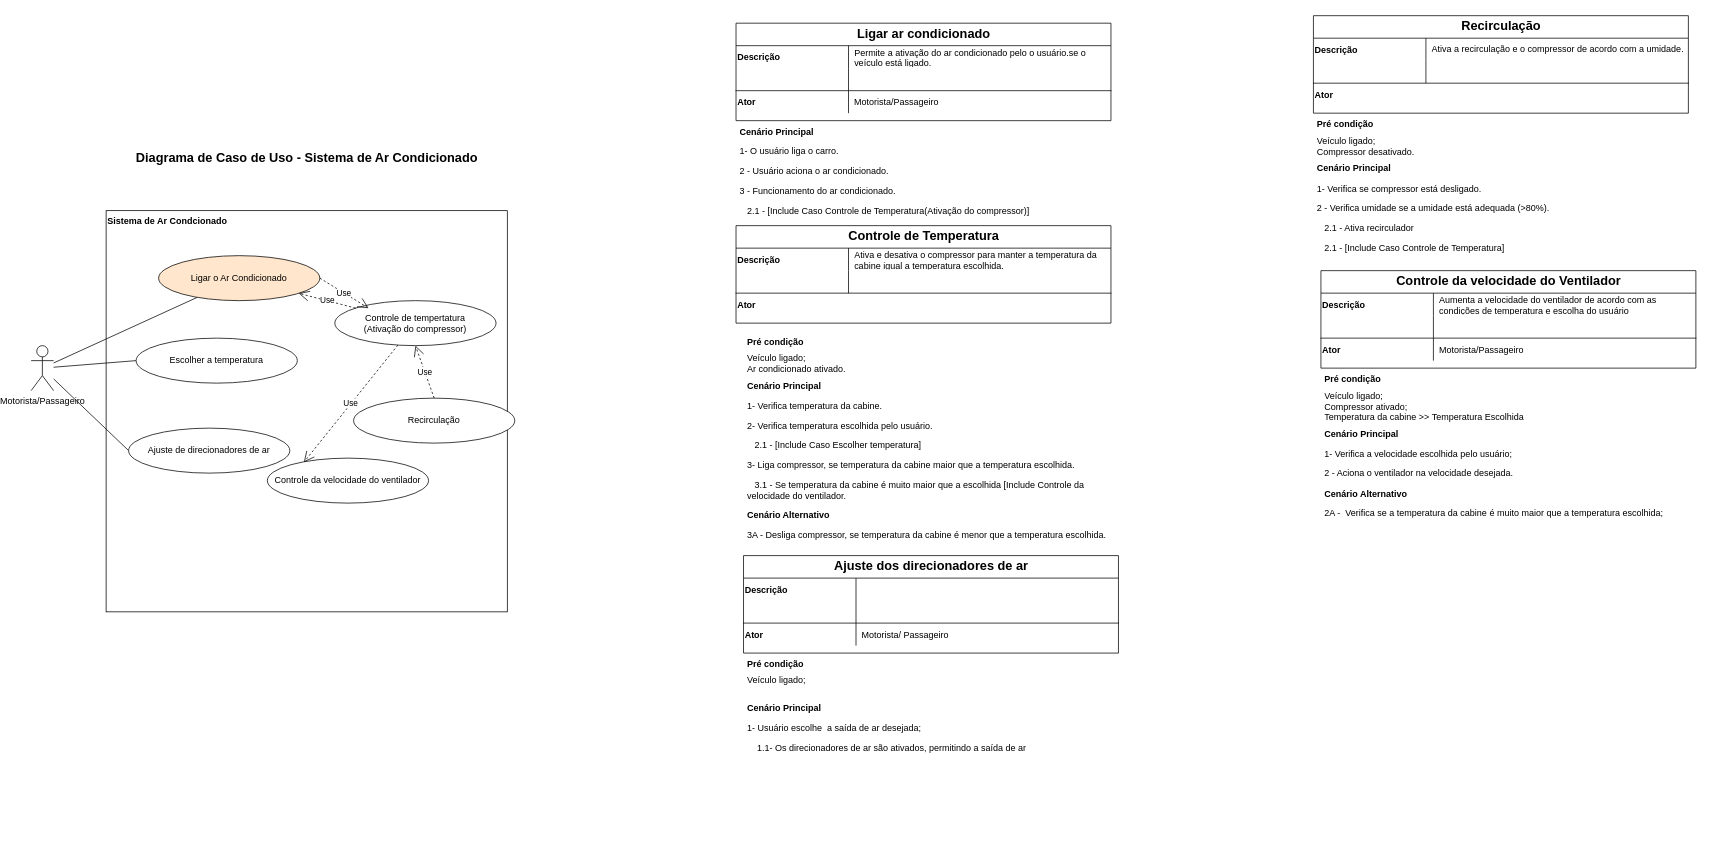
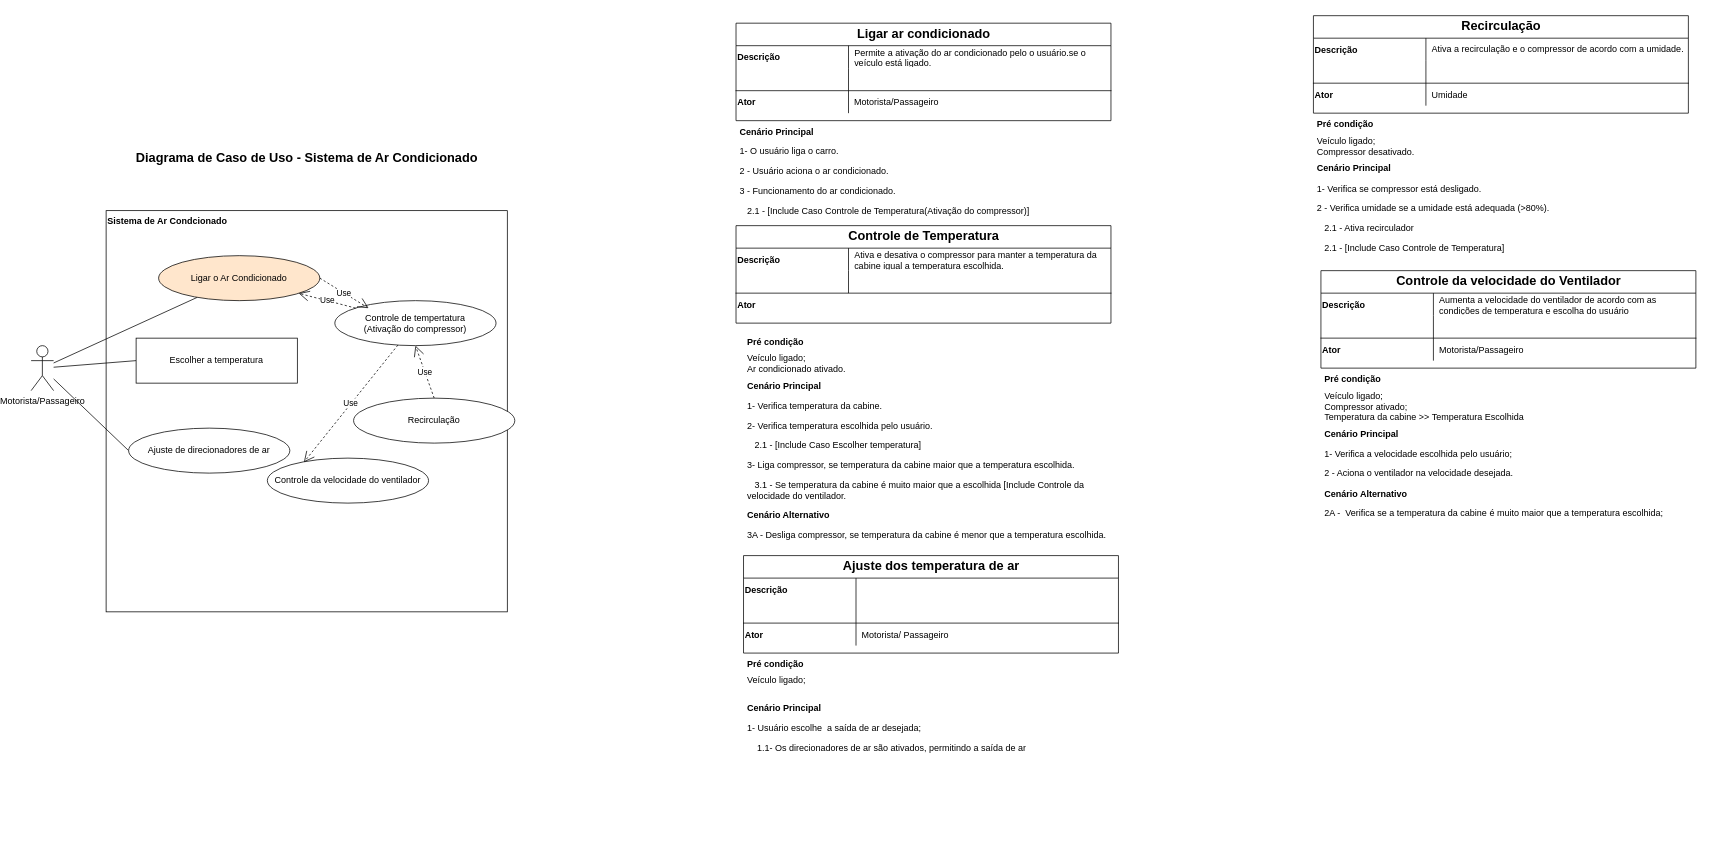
none -> (1557, 94)
(217, 360) -> (217, 360)
(932, 567) -> (932, 567)
